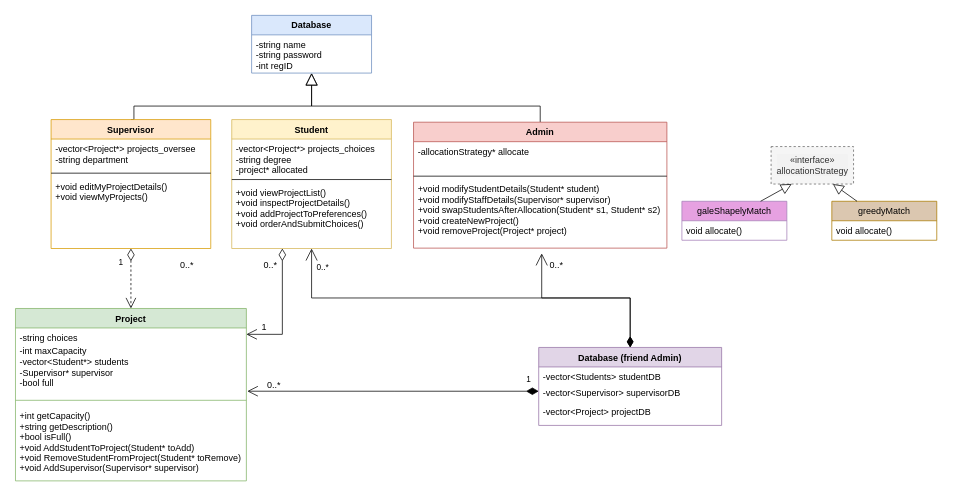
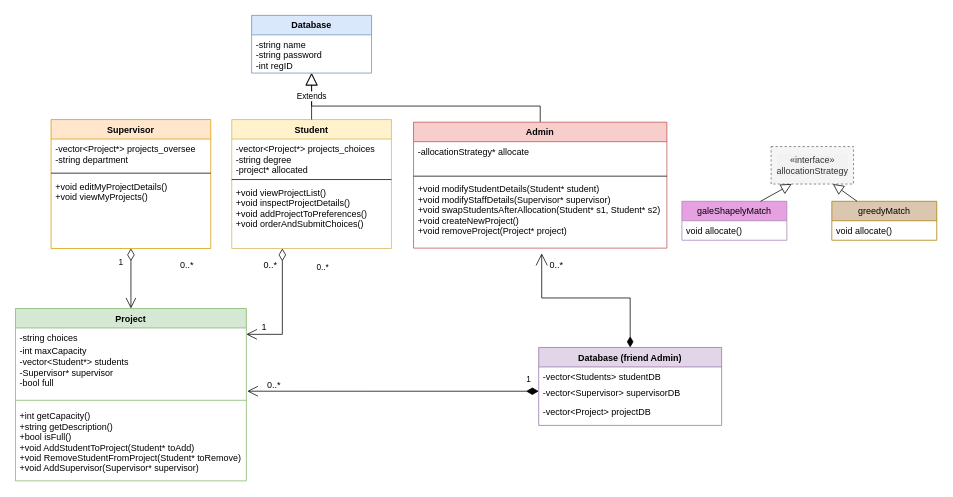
(213, 106) -> none
none -> (312, 114)
(312, 275) -> none
(131, 283) -> (131, 283)
